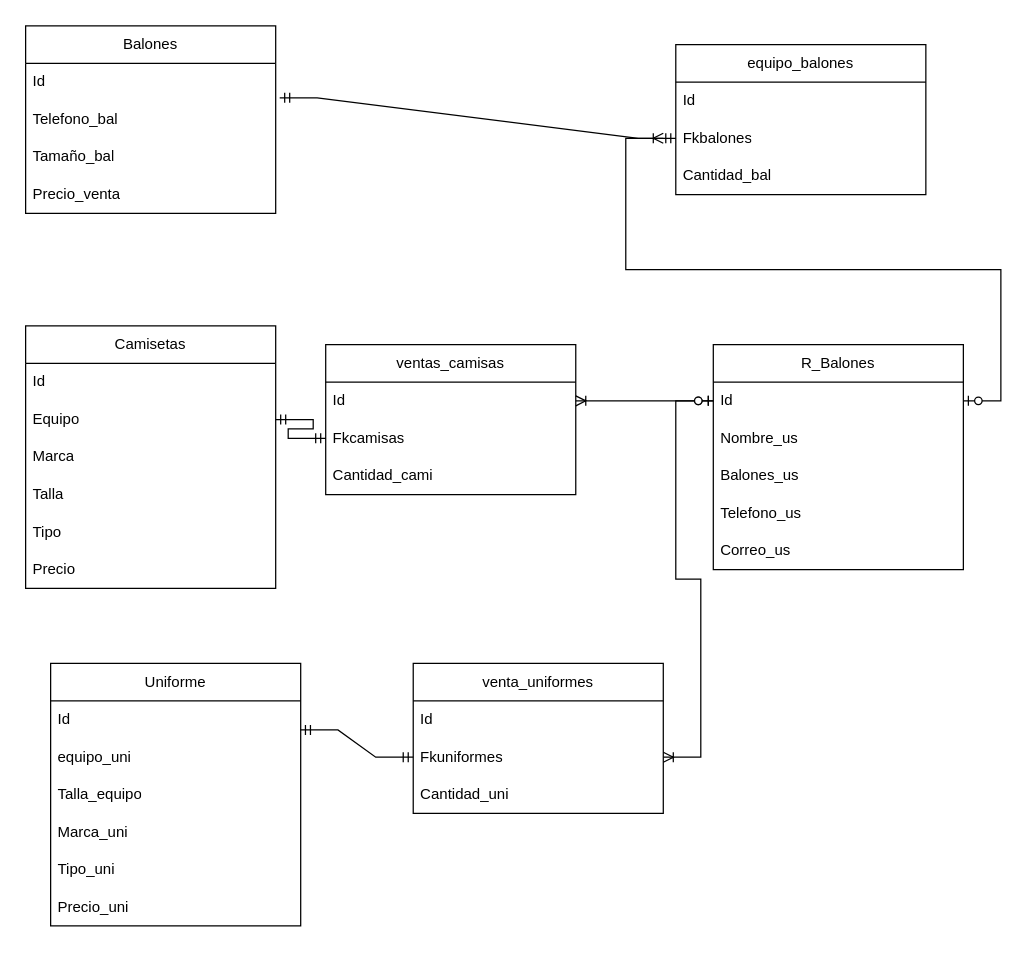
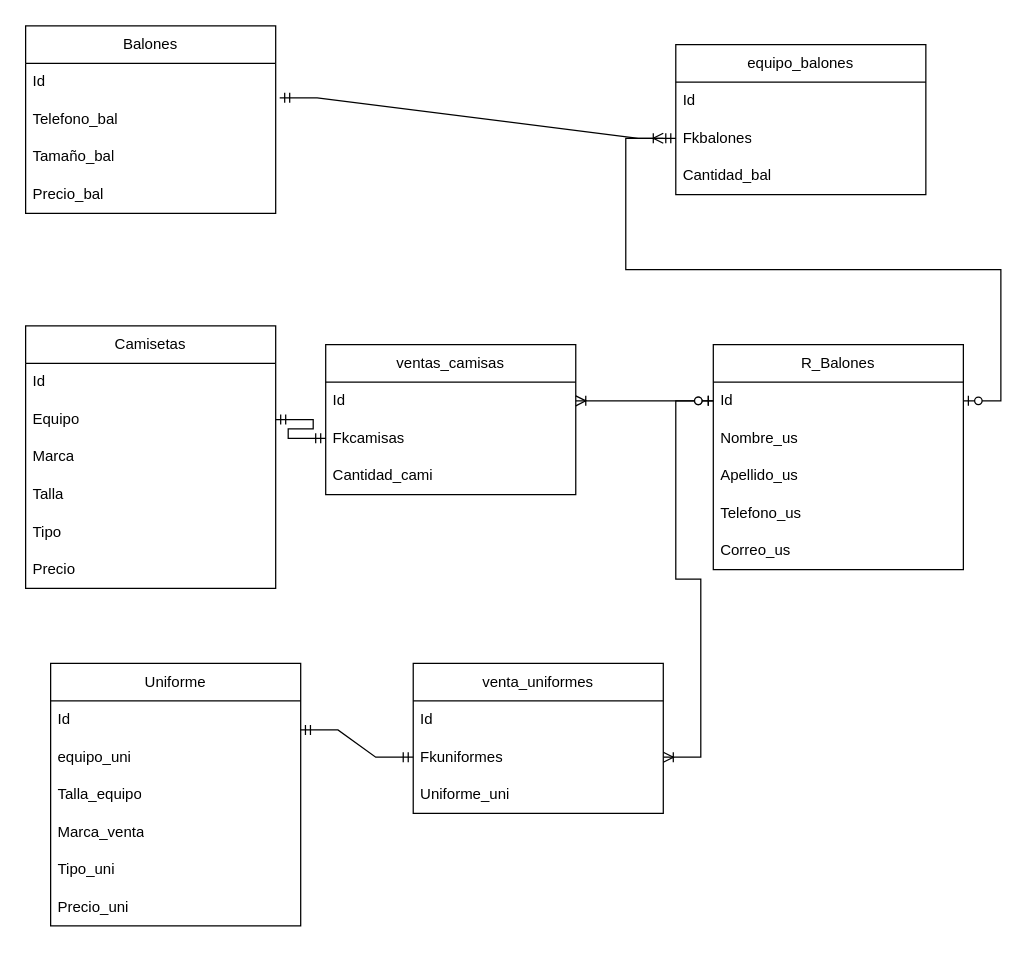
(82, 194) -> (71, 194)
(761, 476) -> (761, 476)
(467, 794) -> (467, 794)
(94, 832) -> (104, 832)
